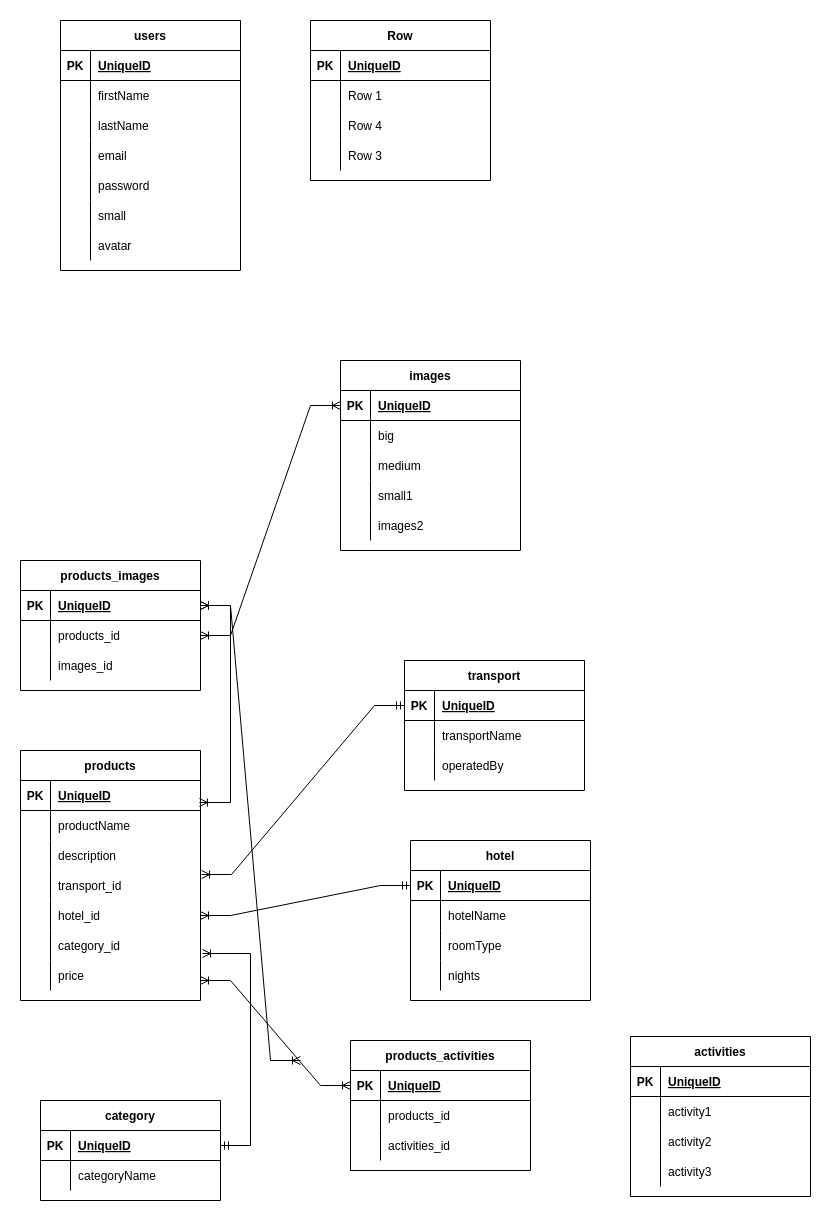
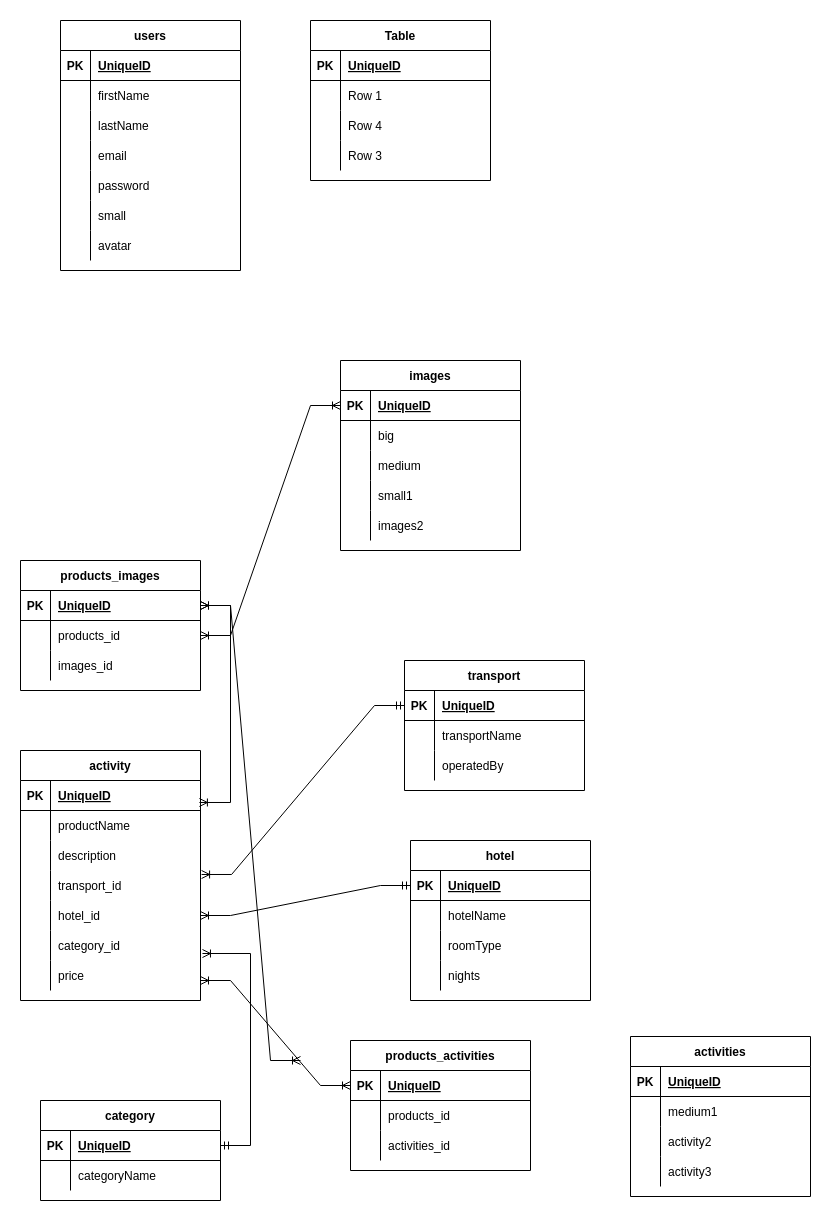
(400, 36) -> (400, 36)
(110, 766) -> (110, 766)
(695, 1112) -> (690, 1112)
